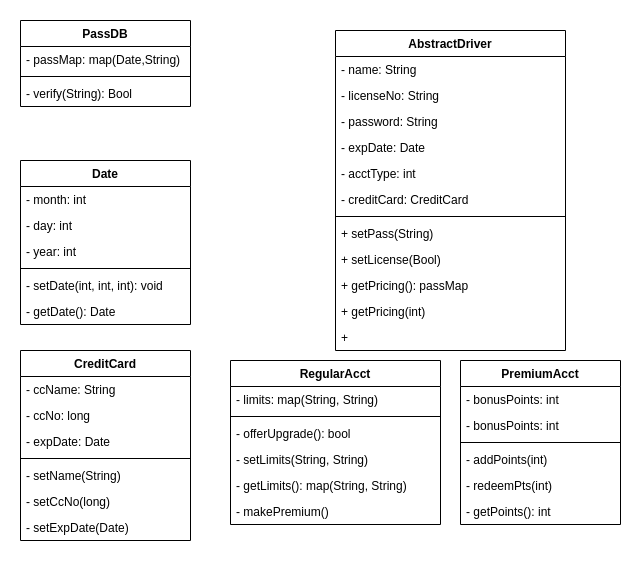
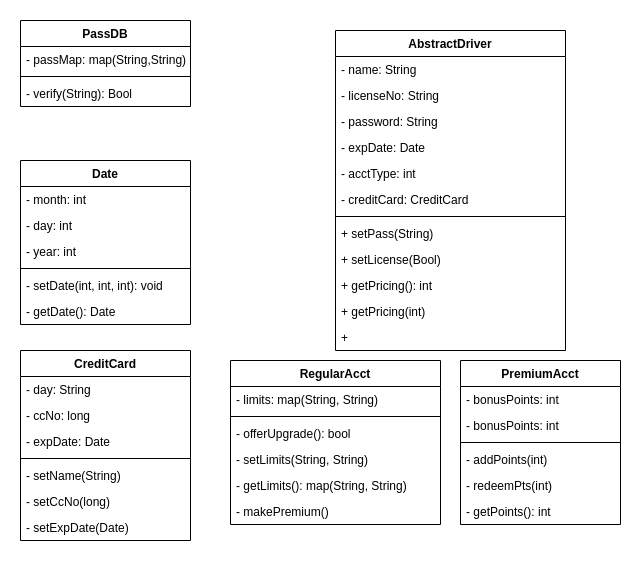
(109, 60) -> (114, 60)
(410, 286) -> (395, 286)
(74, 390) -> (63, 390)
